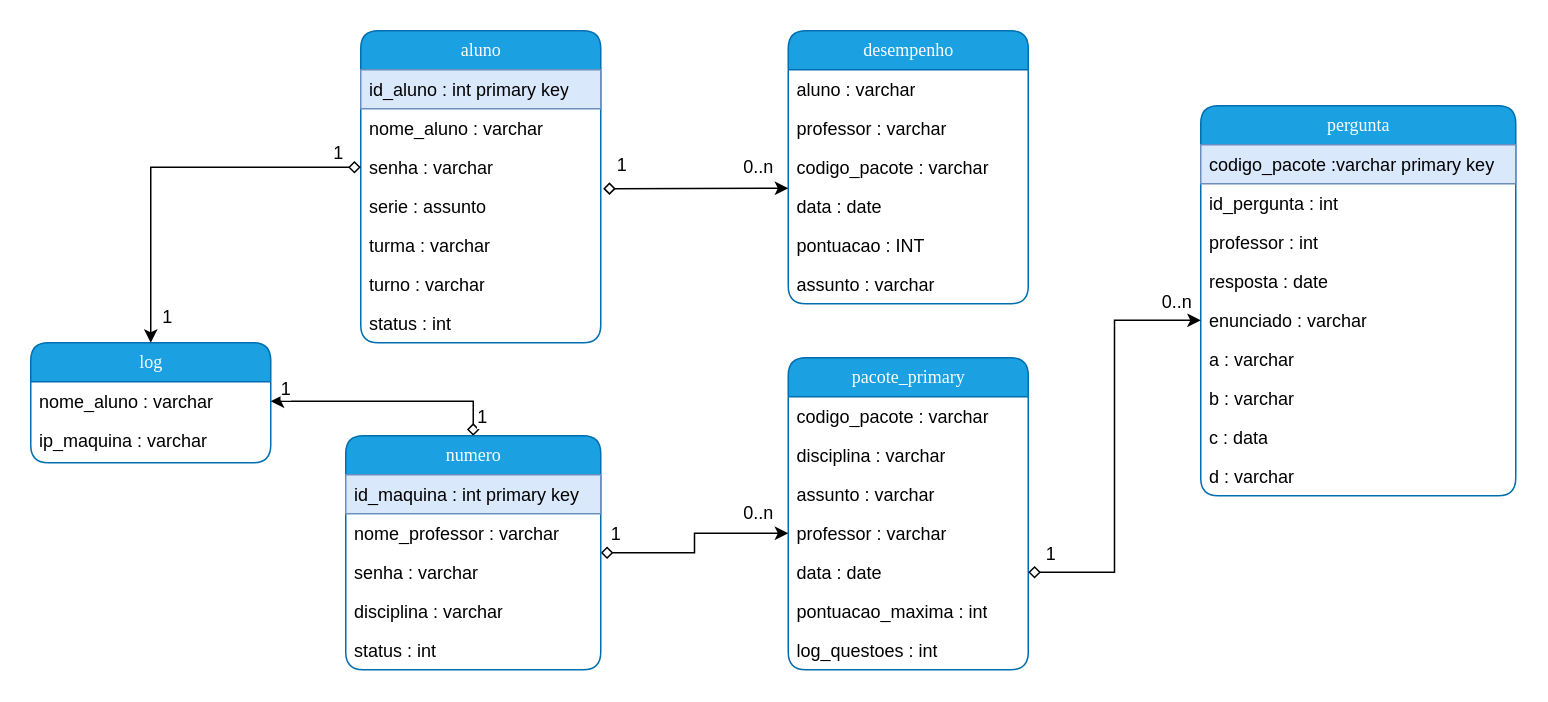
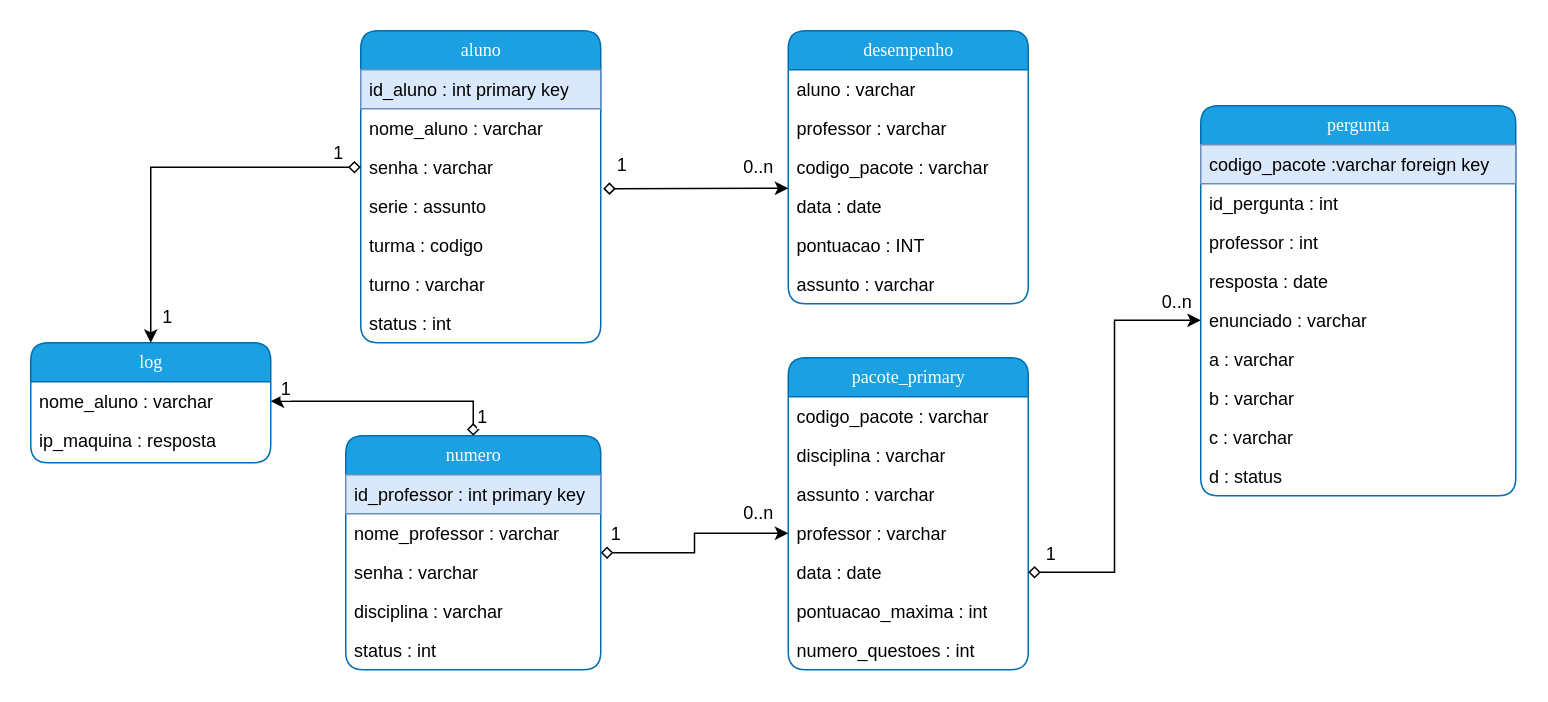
(1360, 177) -> (1360, 177)
(438, 247) -> (431, 247)
(1243, 439) -> (1258, 439)
(129, 442) -> (134, 442)
(1258, 478) -> (1253, 478)
(475, 507) -> (475, 507)
(876, 652) -> (894, 652)
